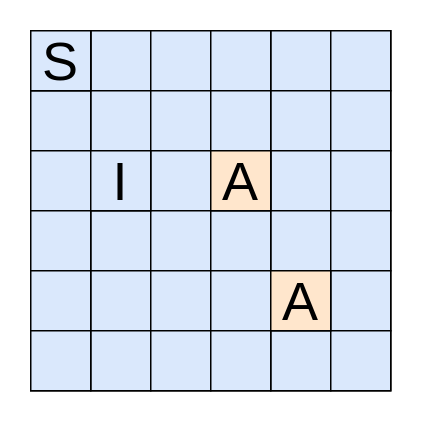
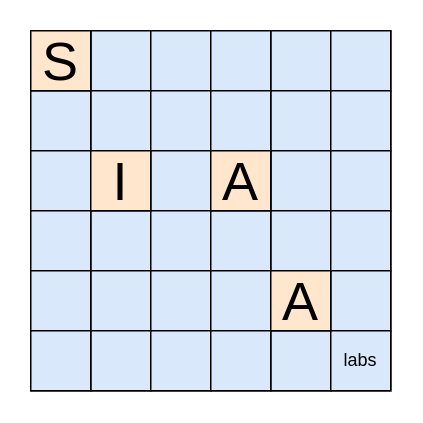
(61, 61) -> (61, 61)
(121, 181) -> (121, 181)
none -> (361, 361)
